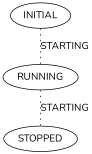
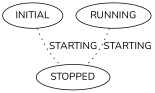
(41, 46) -> (47, 48)
